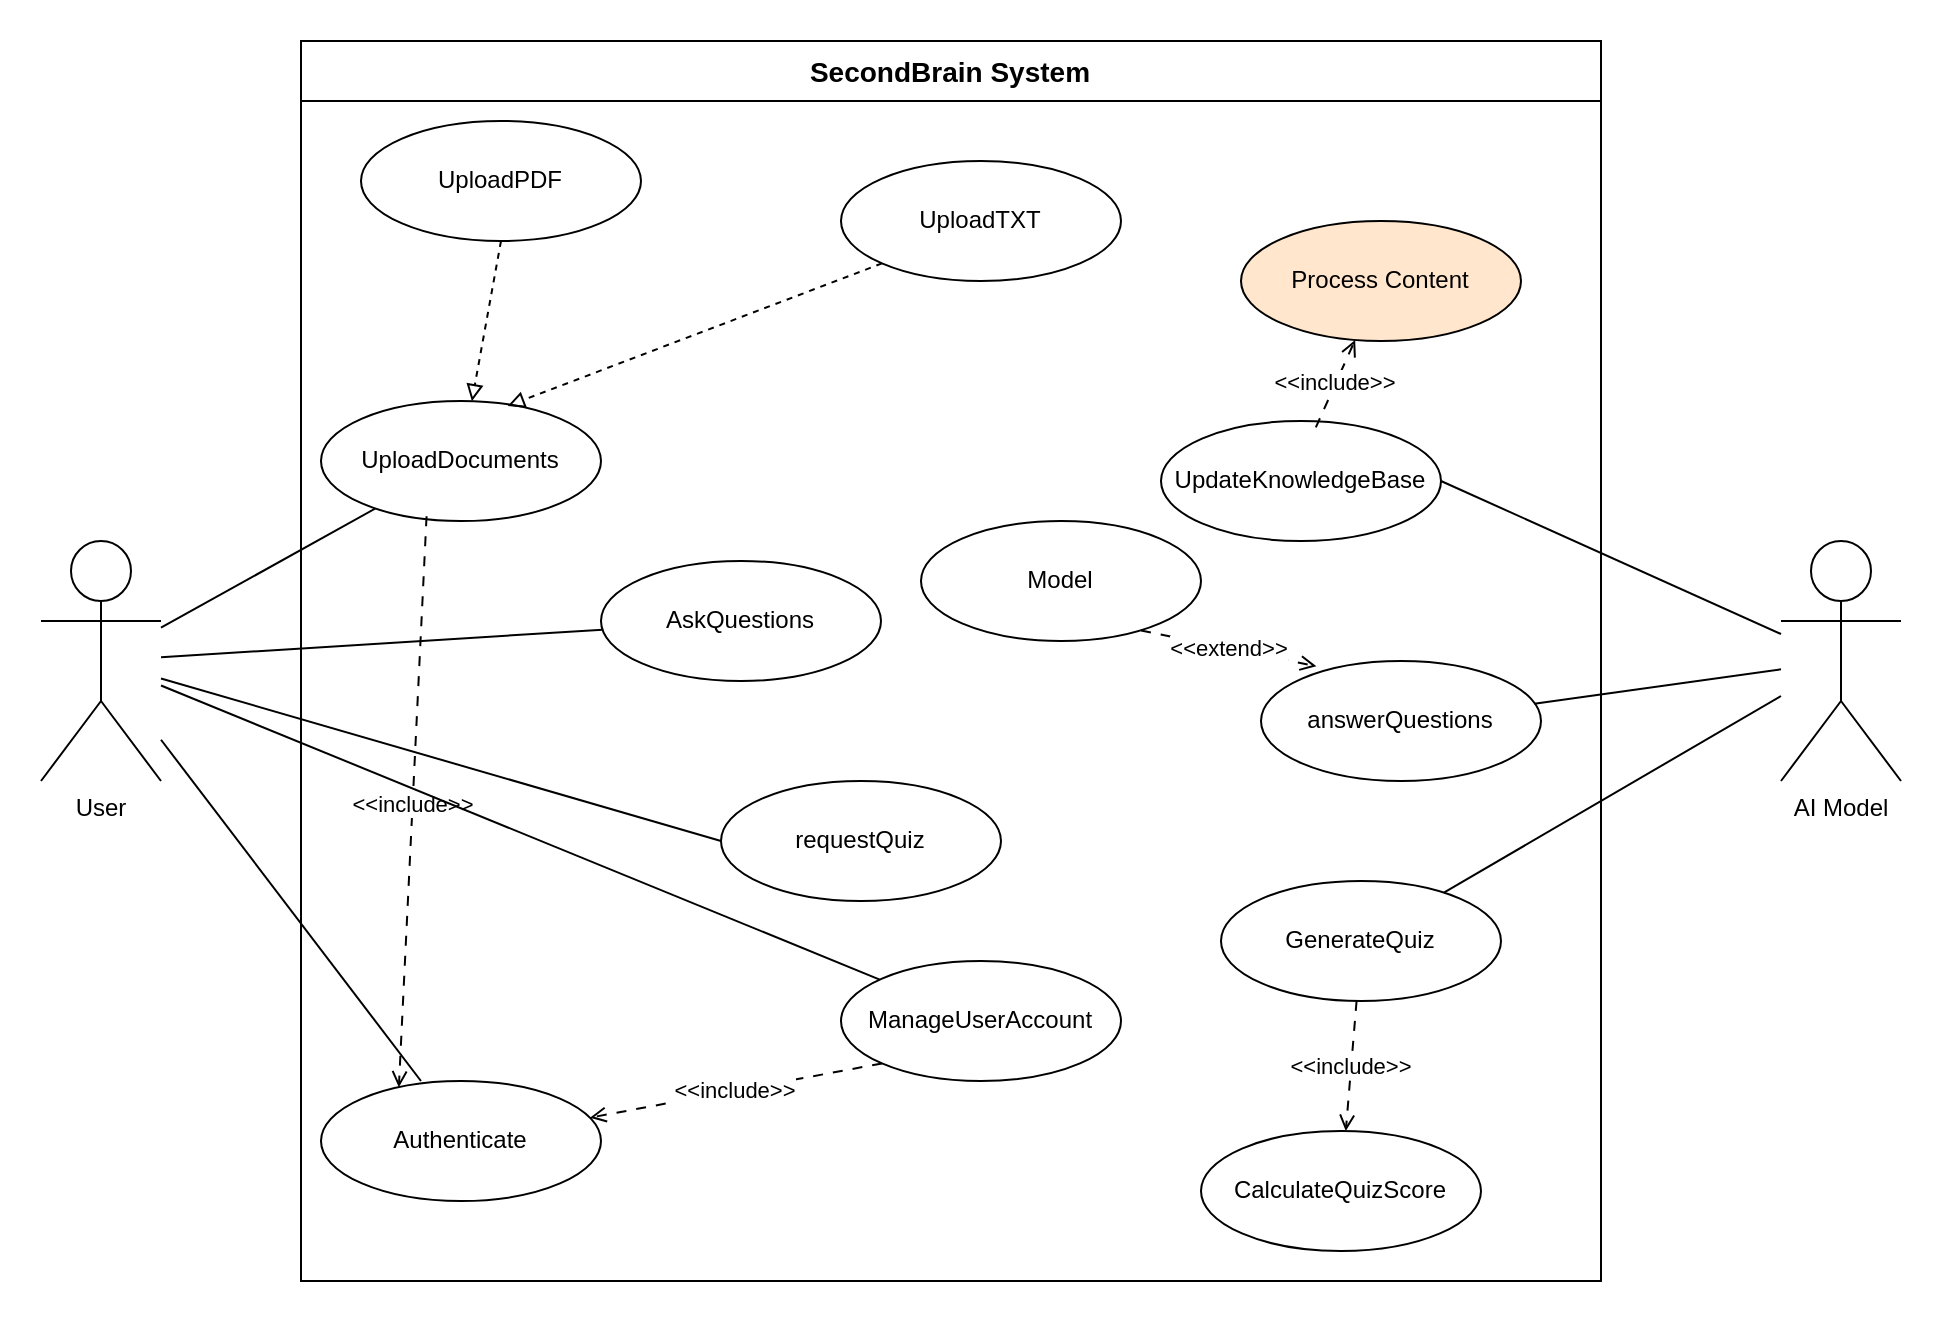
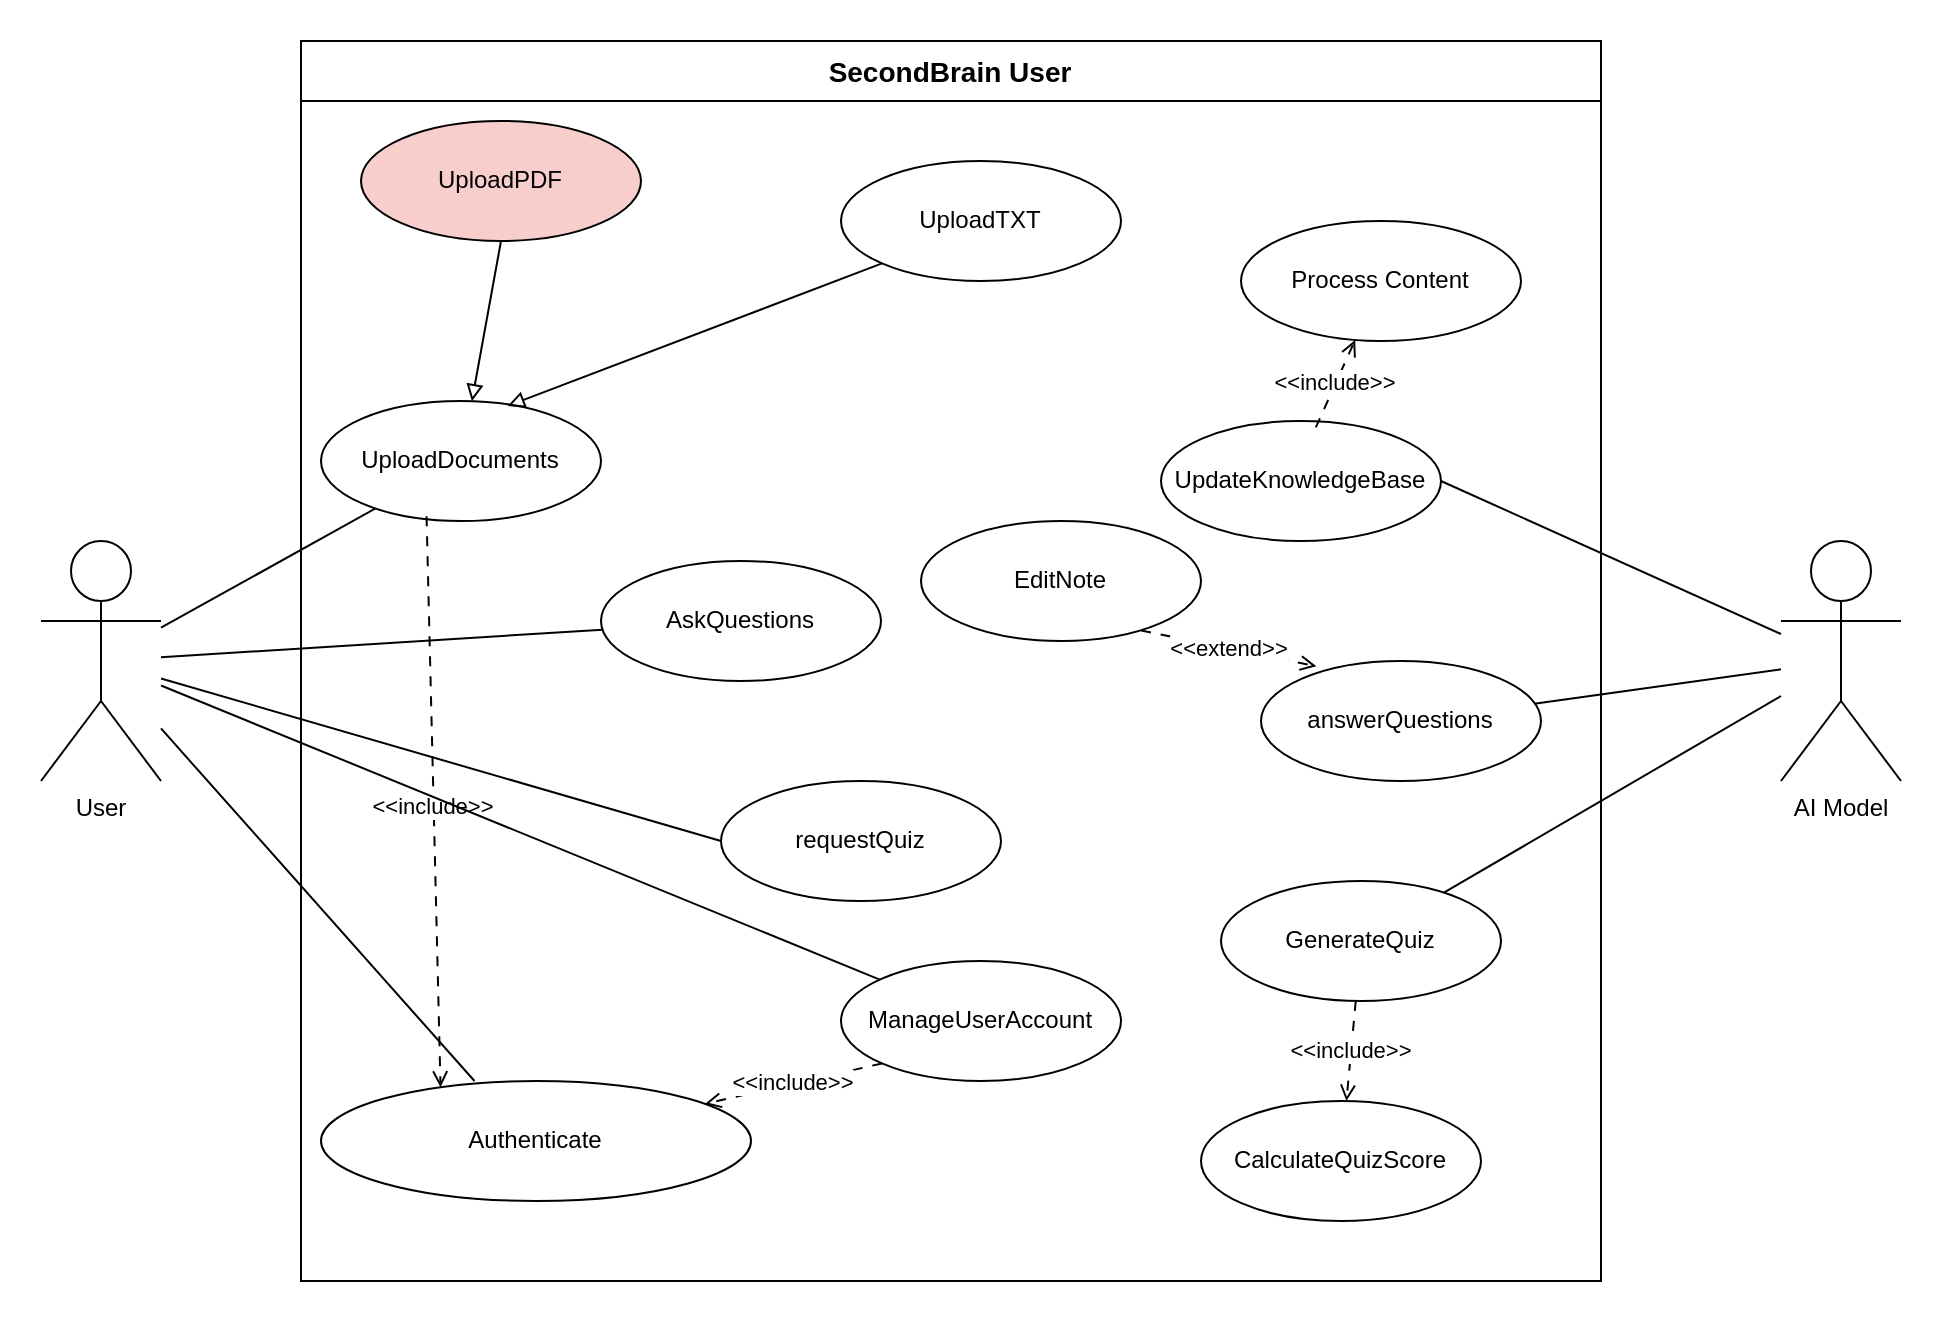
(950, 73) -> (950, 73)
(501, 181) -> (501, 181)
(1381, 281) -> (1381, 281)
(488, 313) -> (488, 313)
(701, 332) -> (701, 332)
(1061, 581) -> (1061, 581)
(461, 1141) -> (536, 1141)
(1341, 1191) -> (1341, 1161)
